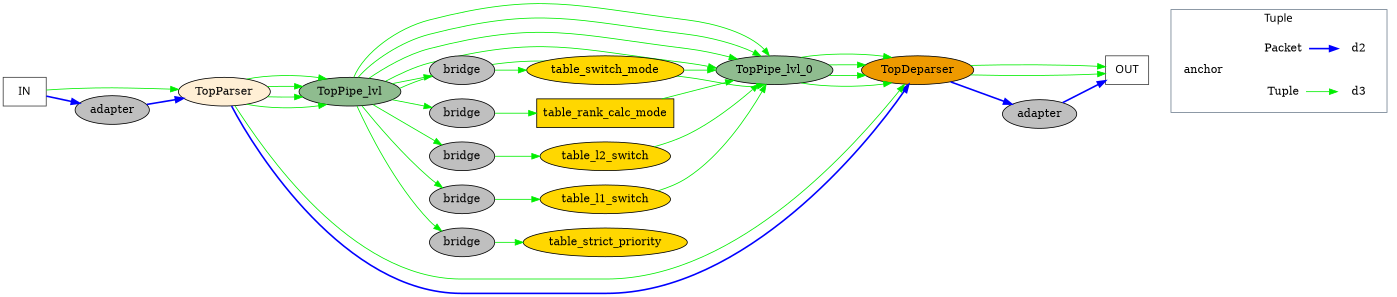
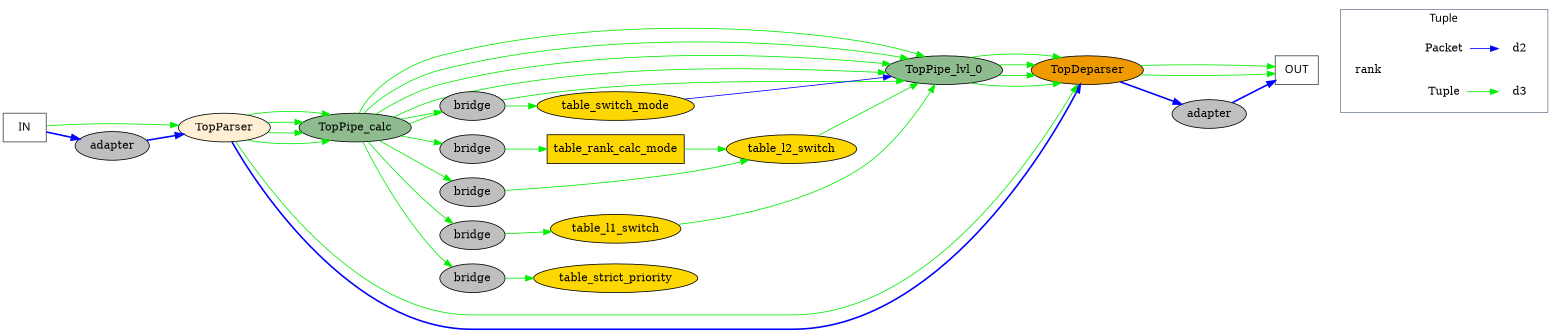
(1319, 49) -> (1480, 49)
(696, 70) -> (784, 89)
(1203, 70) -> (1369, 70)
(694, 91) -> (701, 149)
(350, 92) -> (355, 128)
